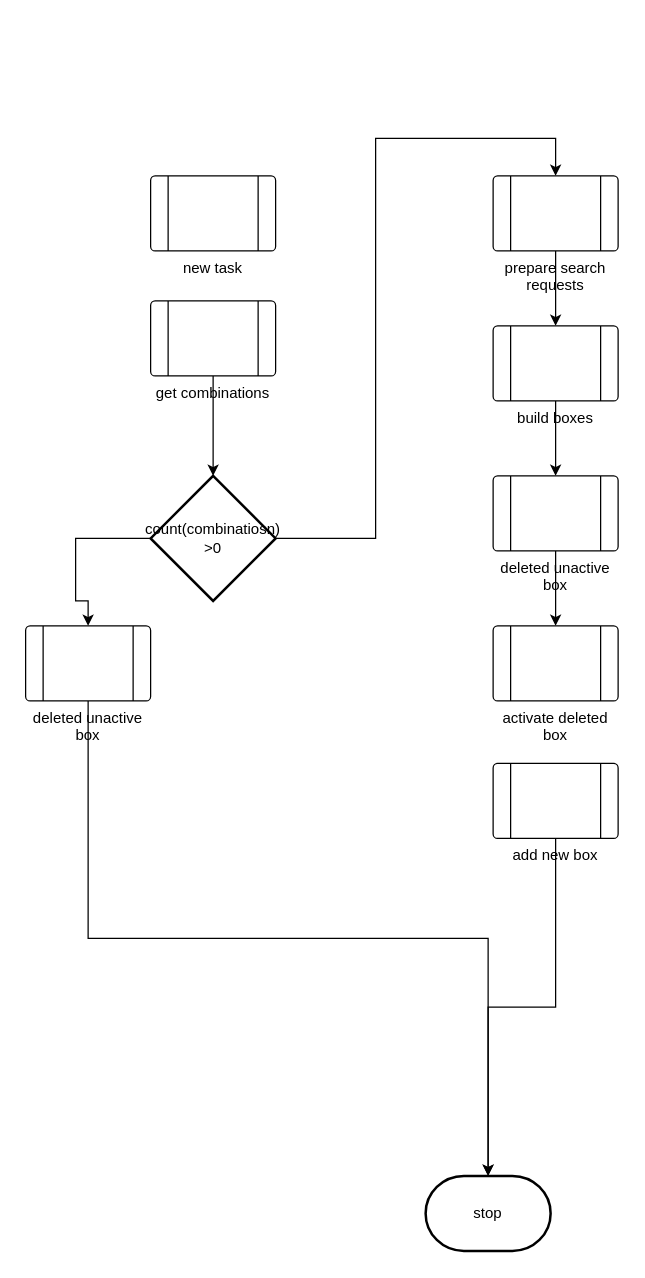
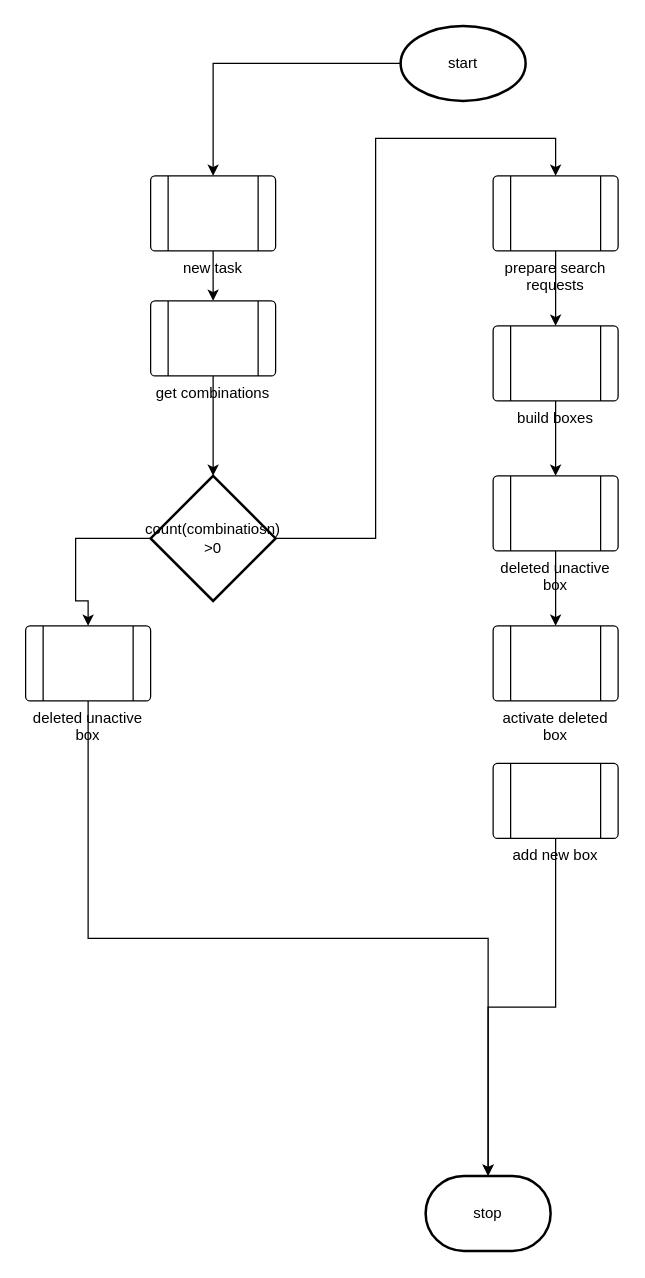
none -> (255, 63)
none -> (463, 63)
none -> (213, 272)
